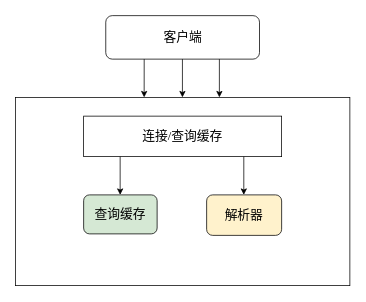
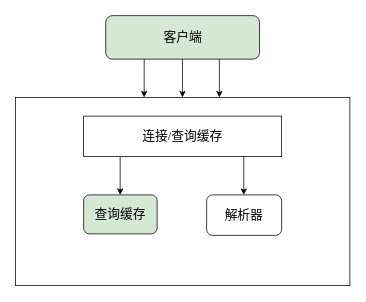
(183, 37) -> (183, 37)
(244, 215) -> (244, 215)
